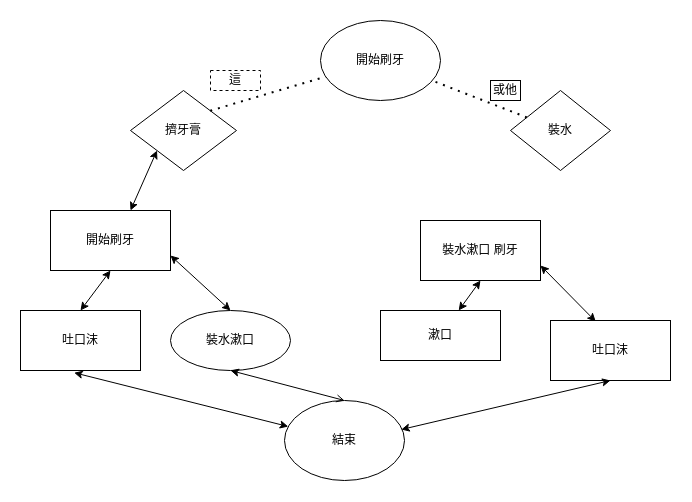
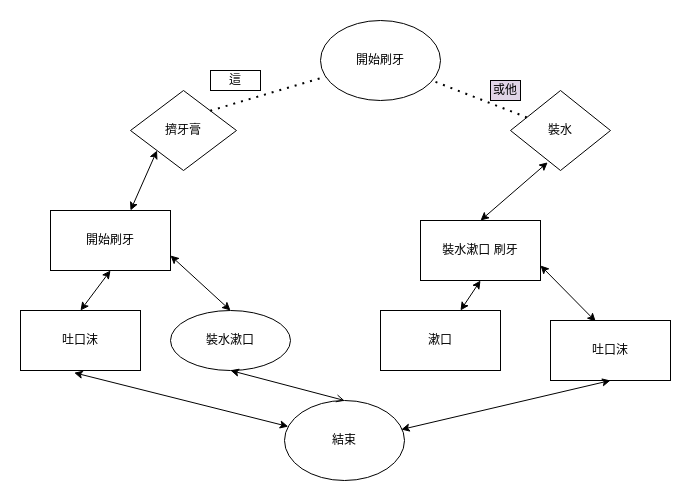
(236, 81) -> (236, 81)
(506, 91) -> (506, 91)
none -> (514, 191)
(441, 336) -> (441, 341)
